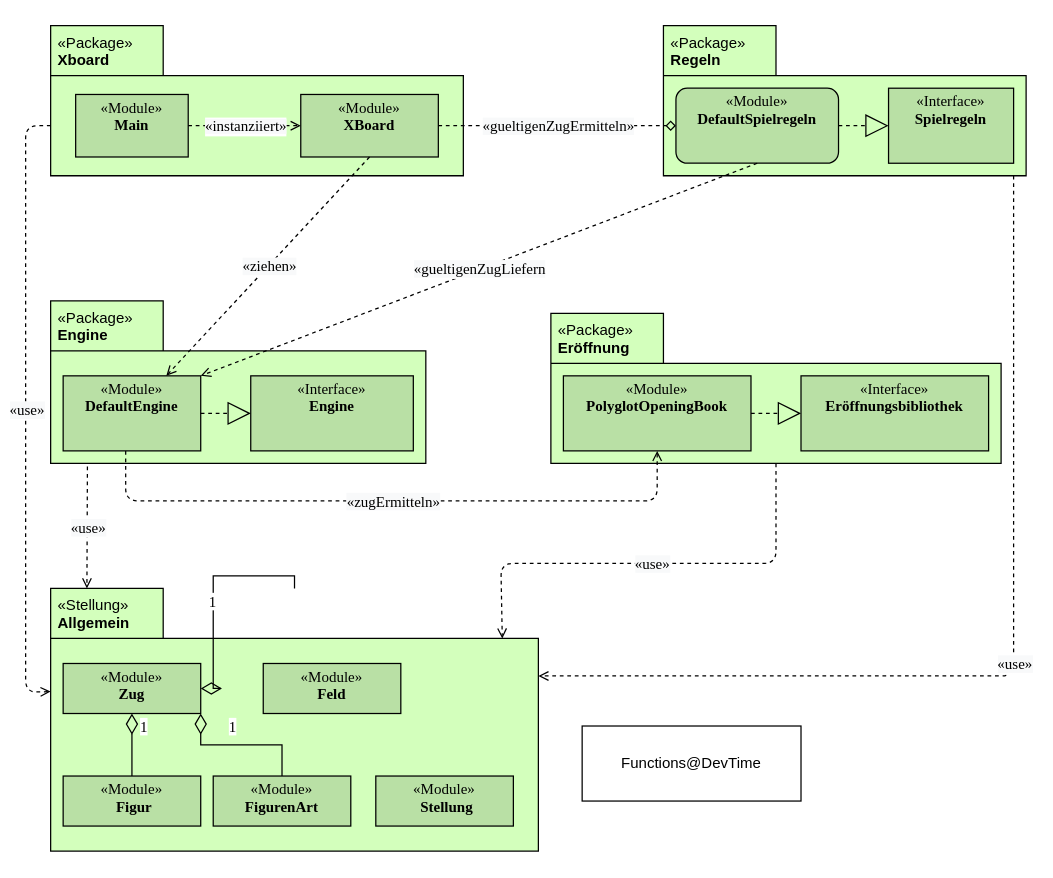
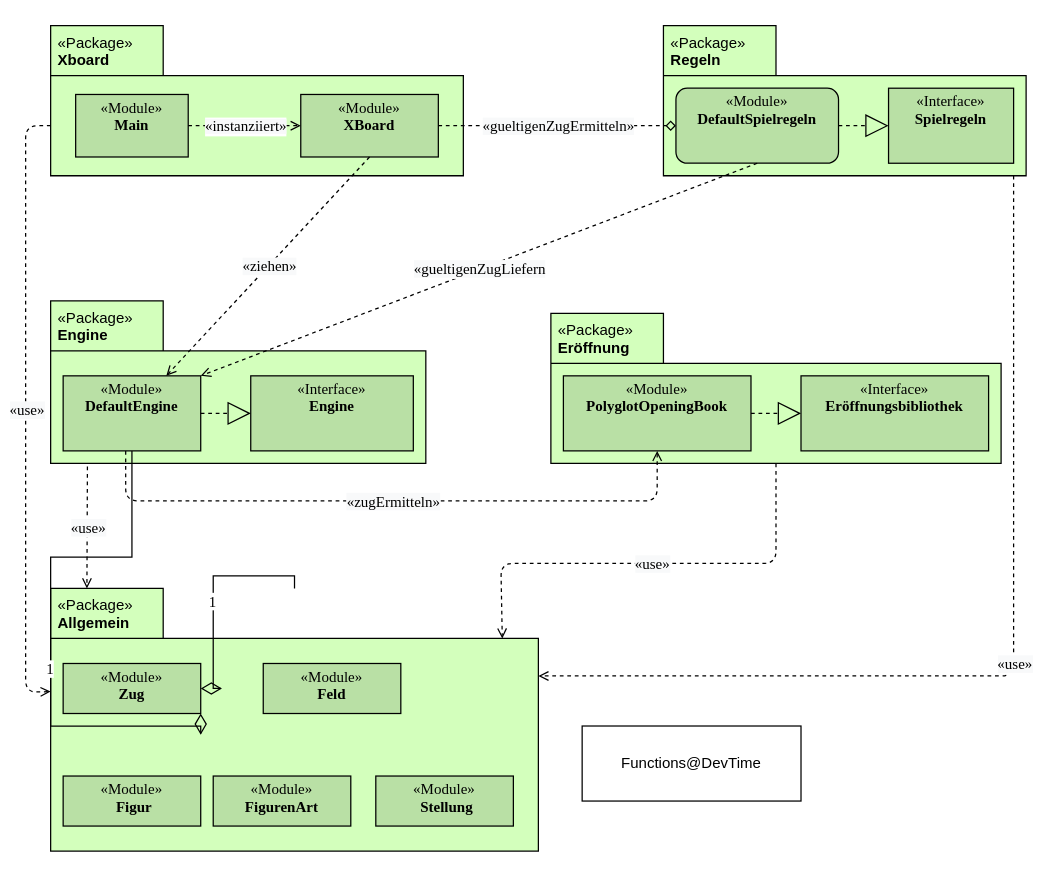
(96, 615) -> (96, 615)
(251, 744) -> (128, 557)
(132, 754) -> none
